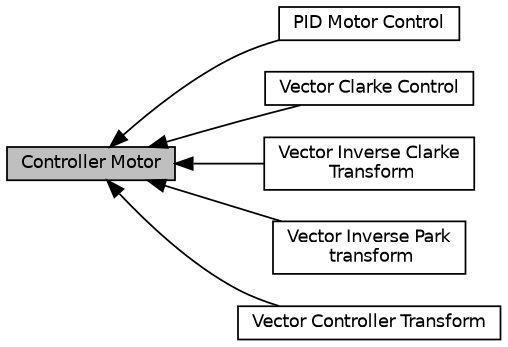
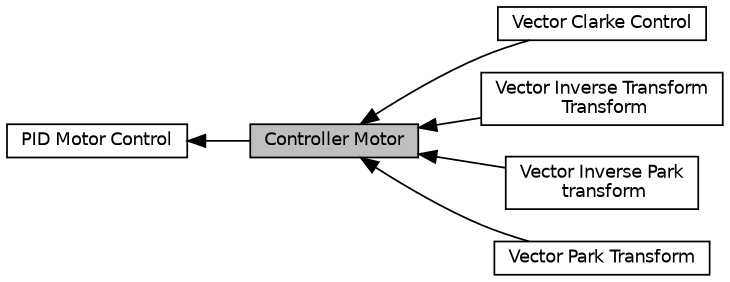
(196, 79) -> (228, 141)
(369, 164) -> (602, 99)
(369, 323) -> (602, 258)
